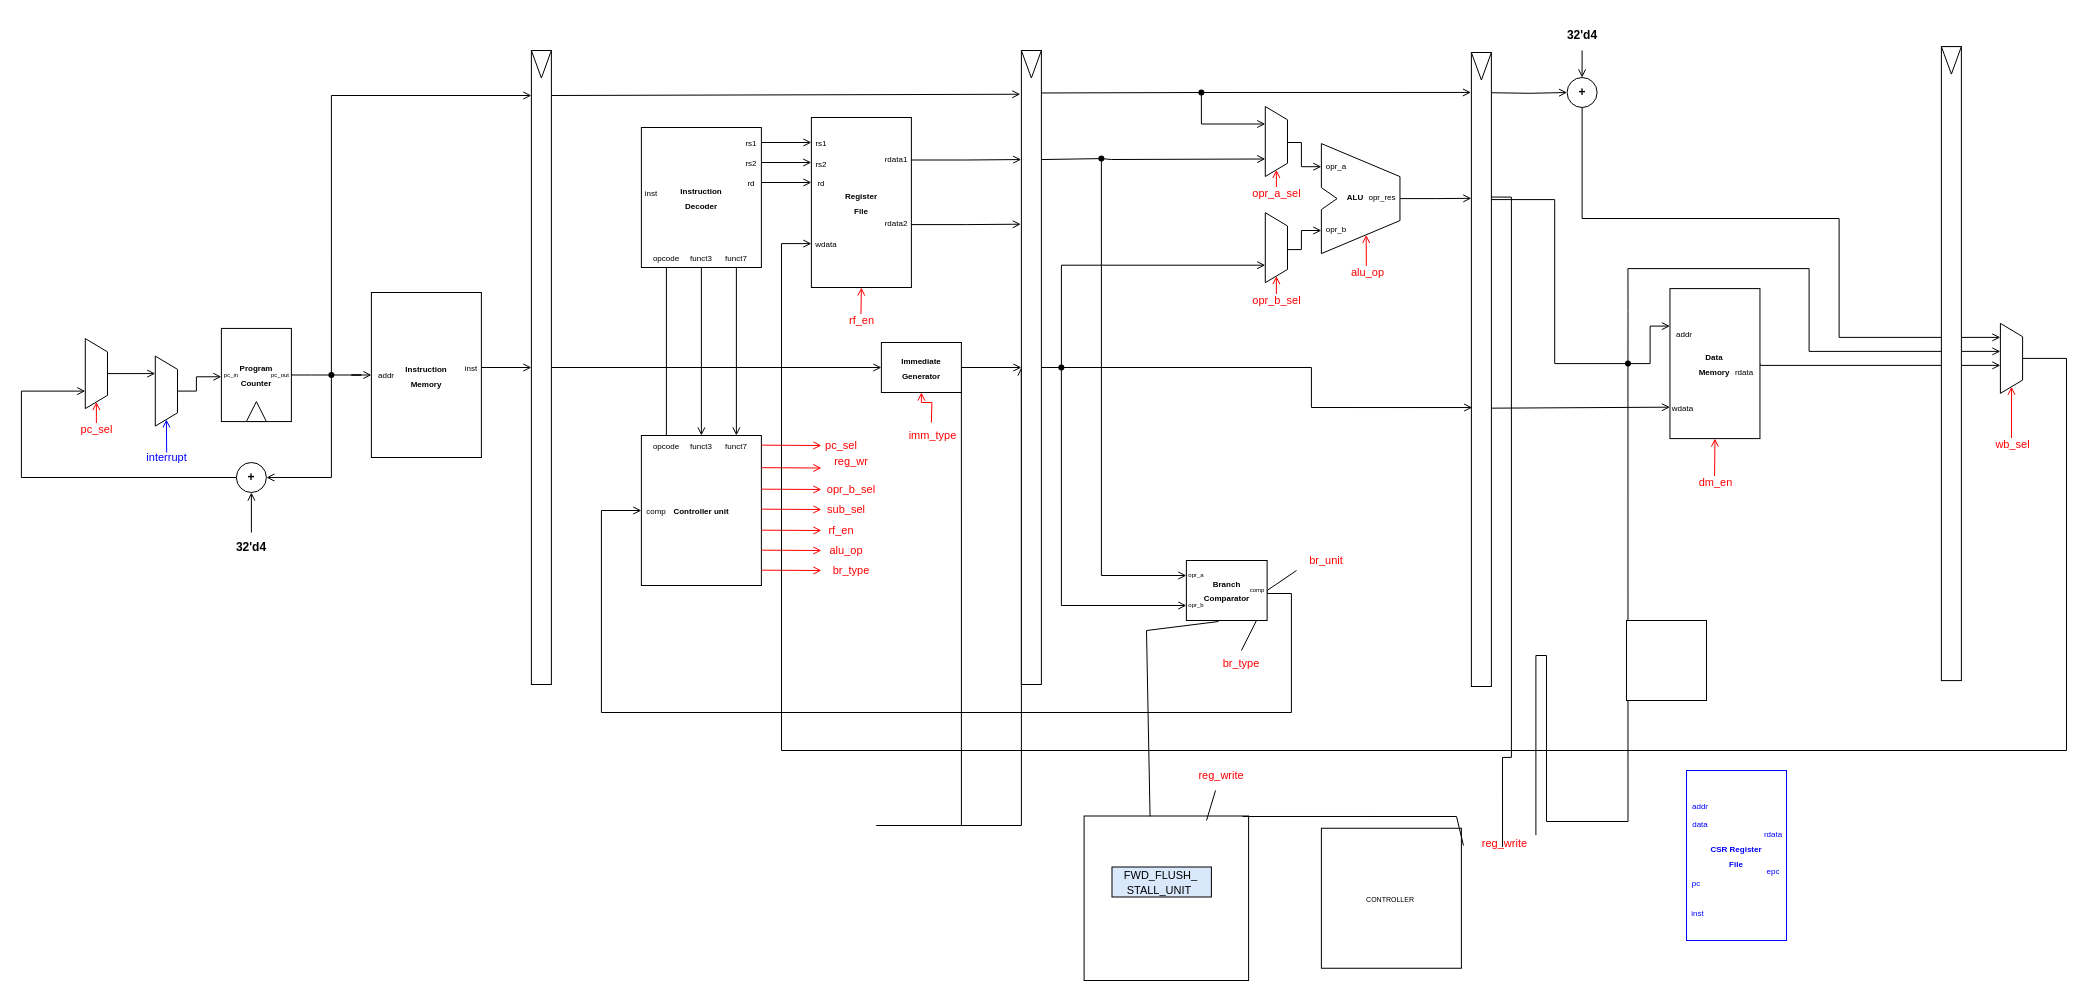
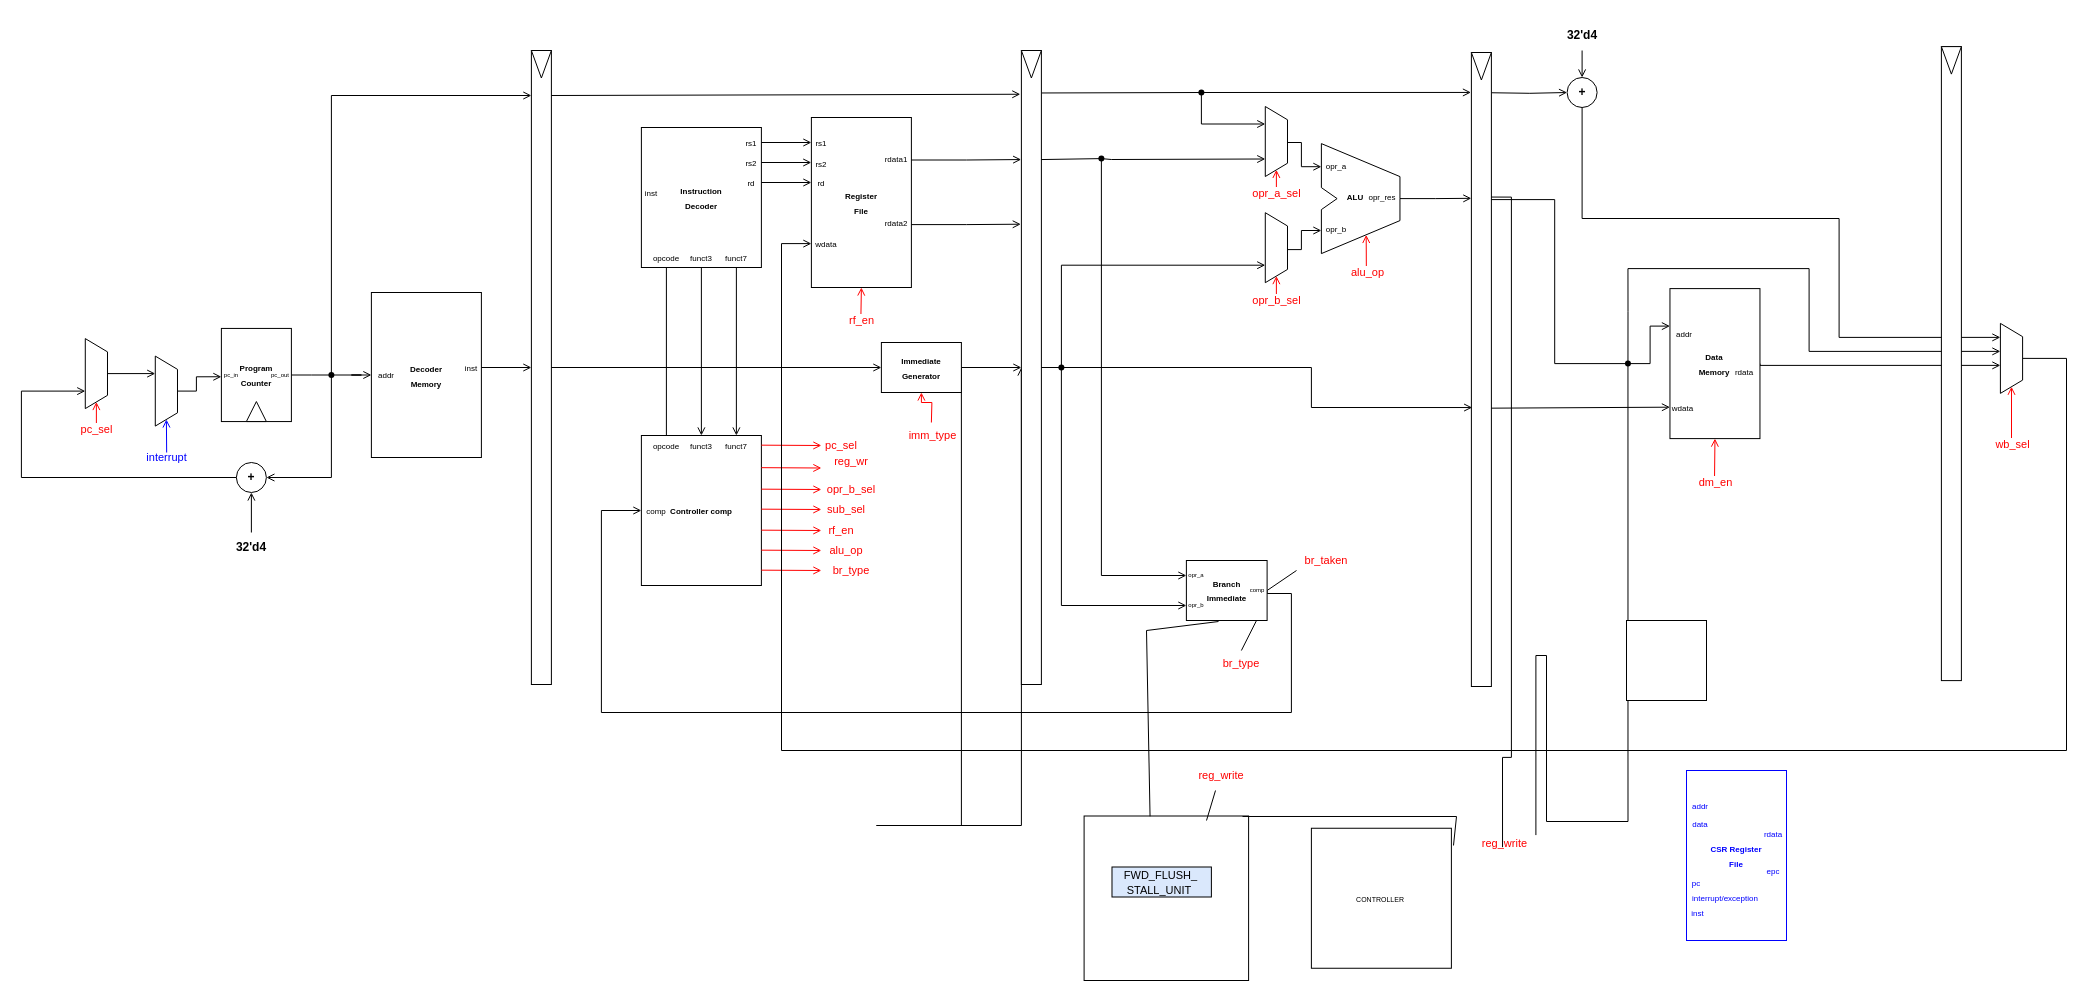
(427, 376) -> (427, 376)
(702, 511) -> (702, 511)
(1327, 561) -> (1327, 561)
(1227, 591) -> (1227, 591)
none -> (1725, 897)
(1391, 898) -> (1381, 898)
